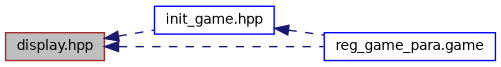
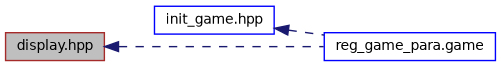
(136, 33) -> none
